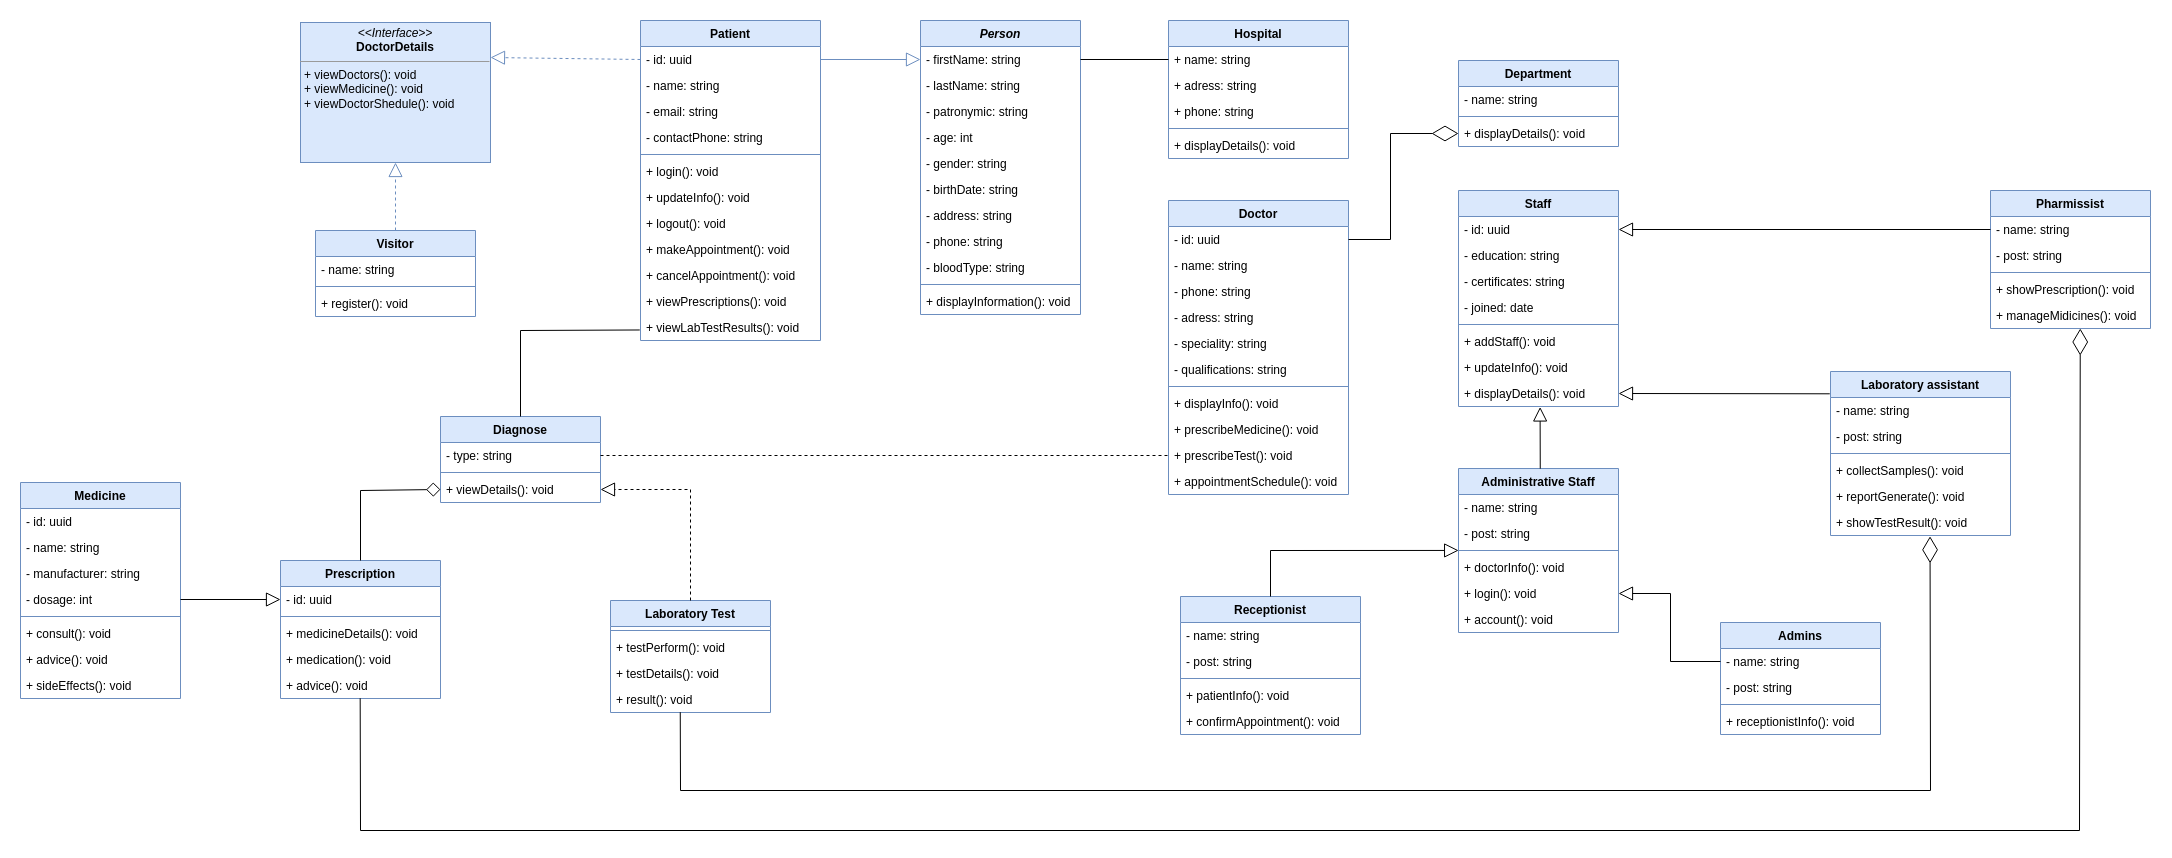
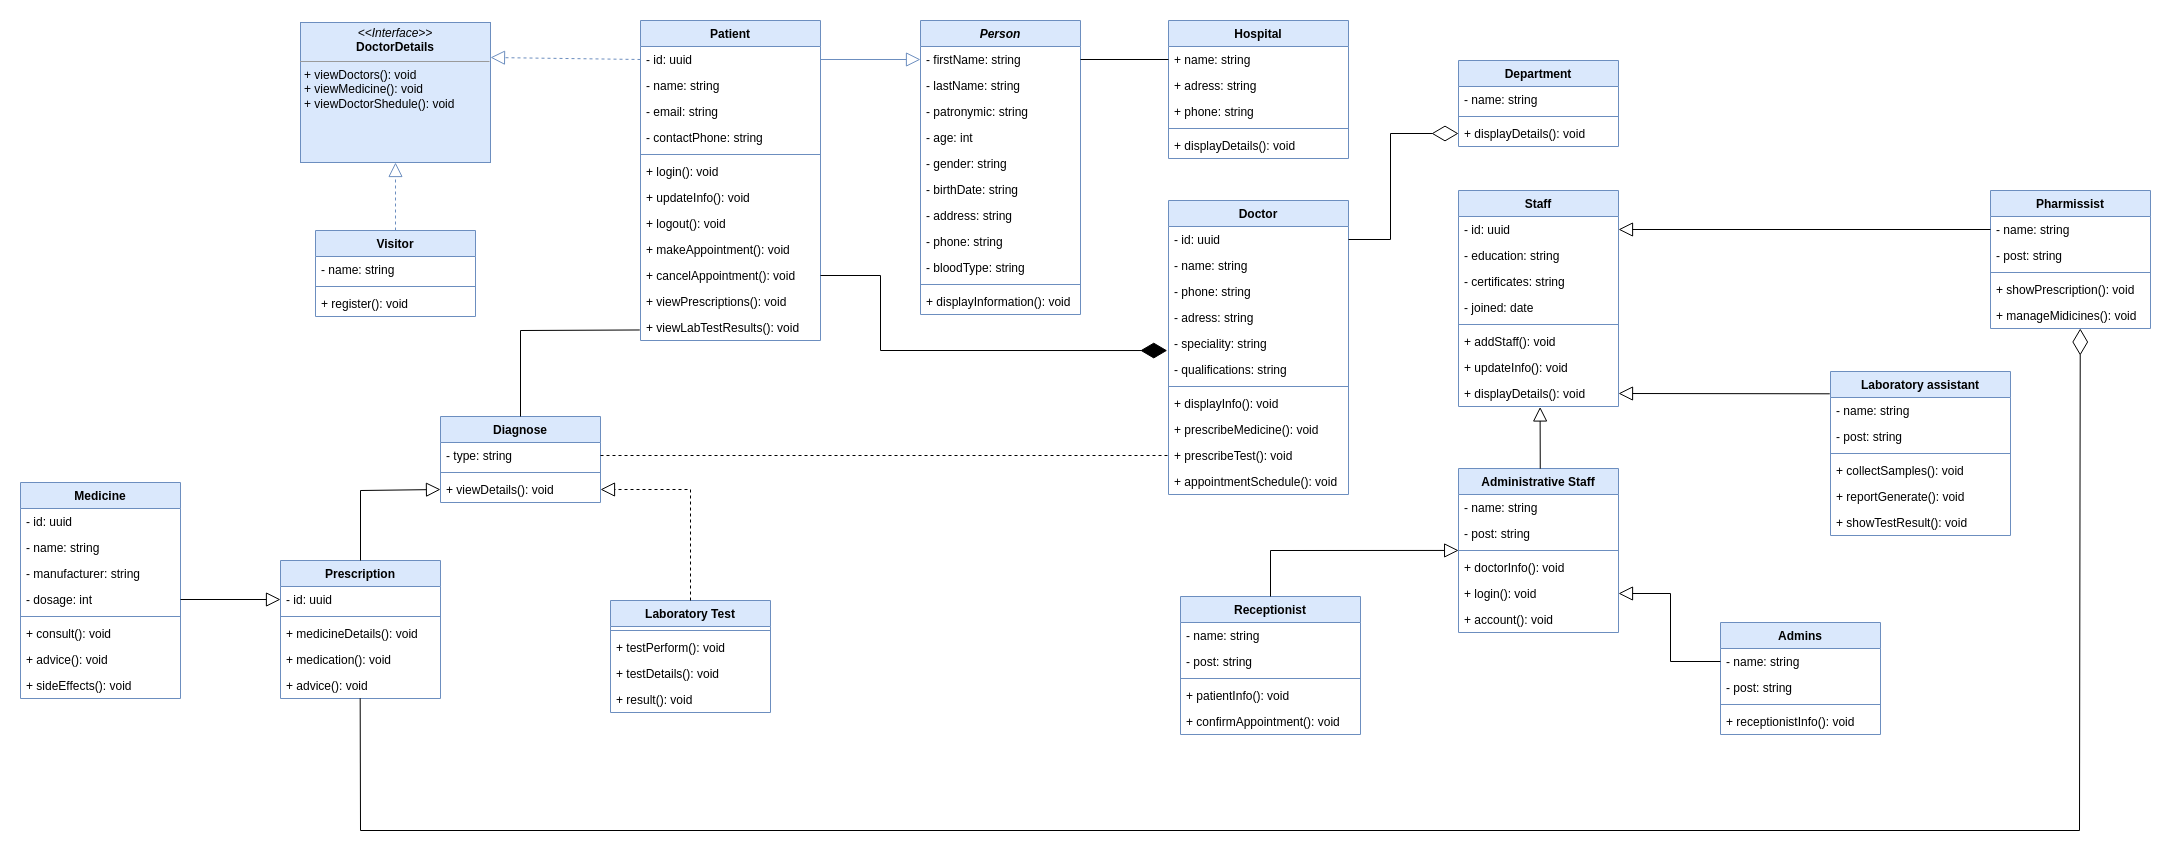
none -> (944, 351)
(425, 490) -> (425, 490)
(1382, 791) -> none
